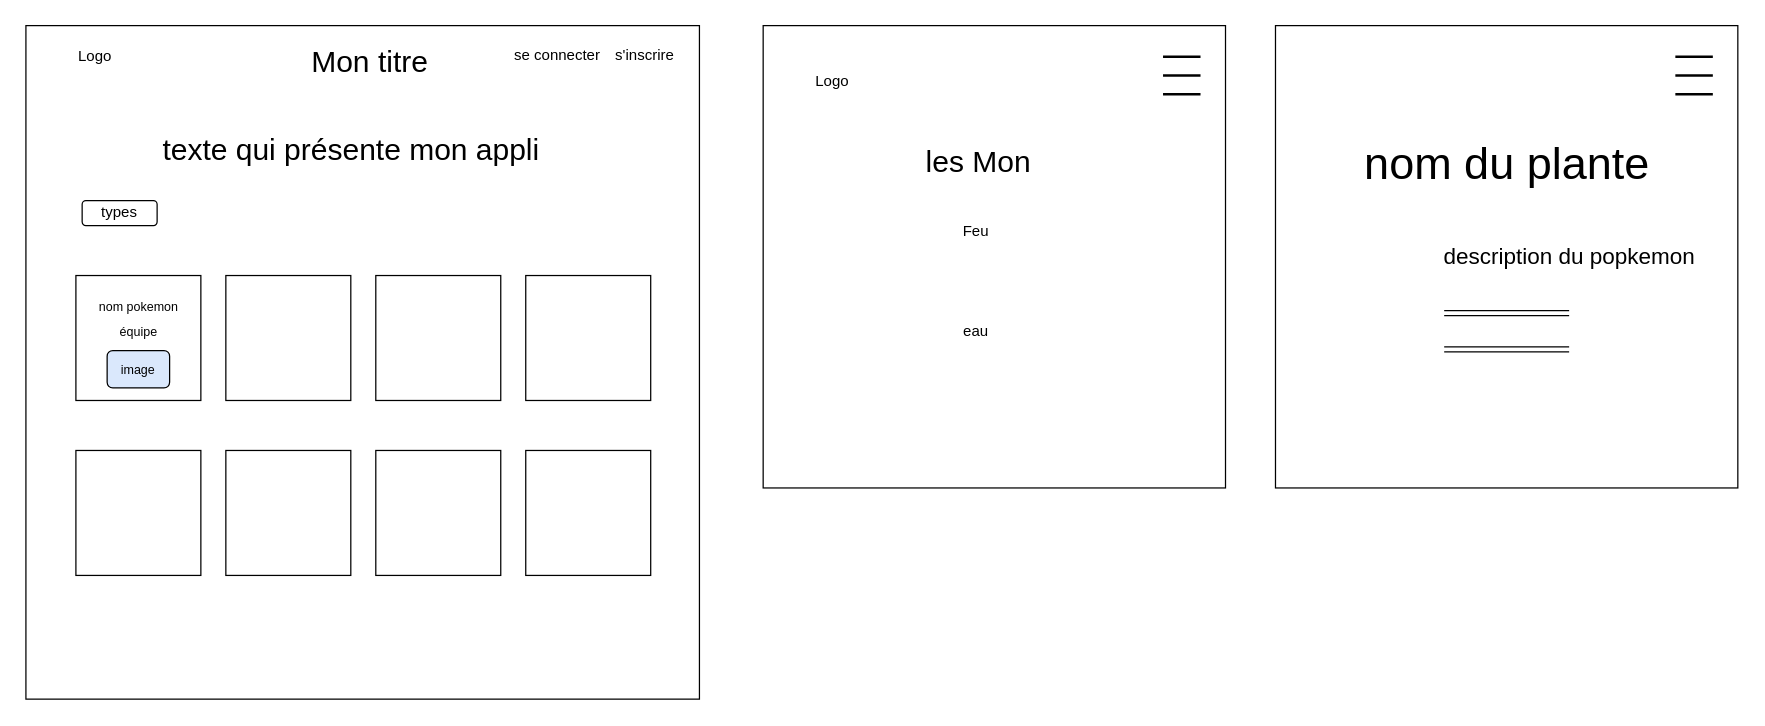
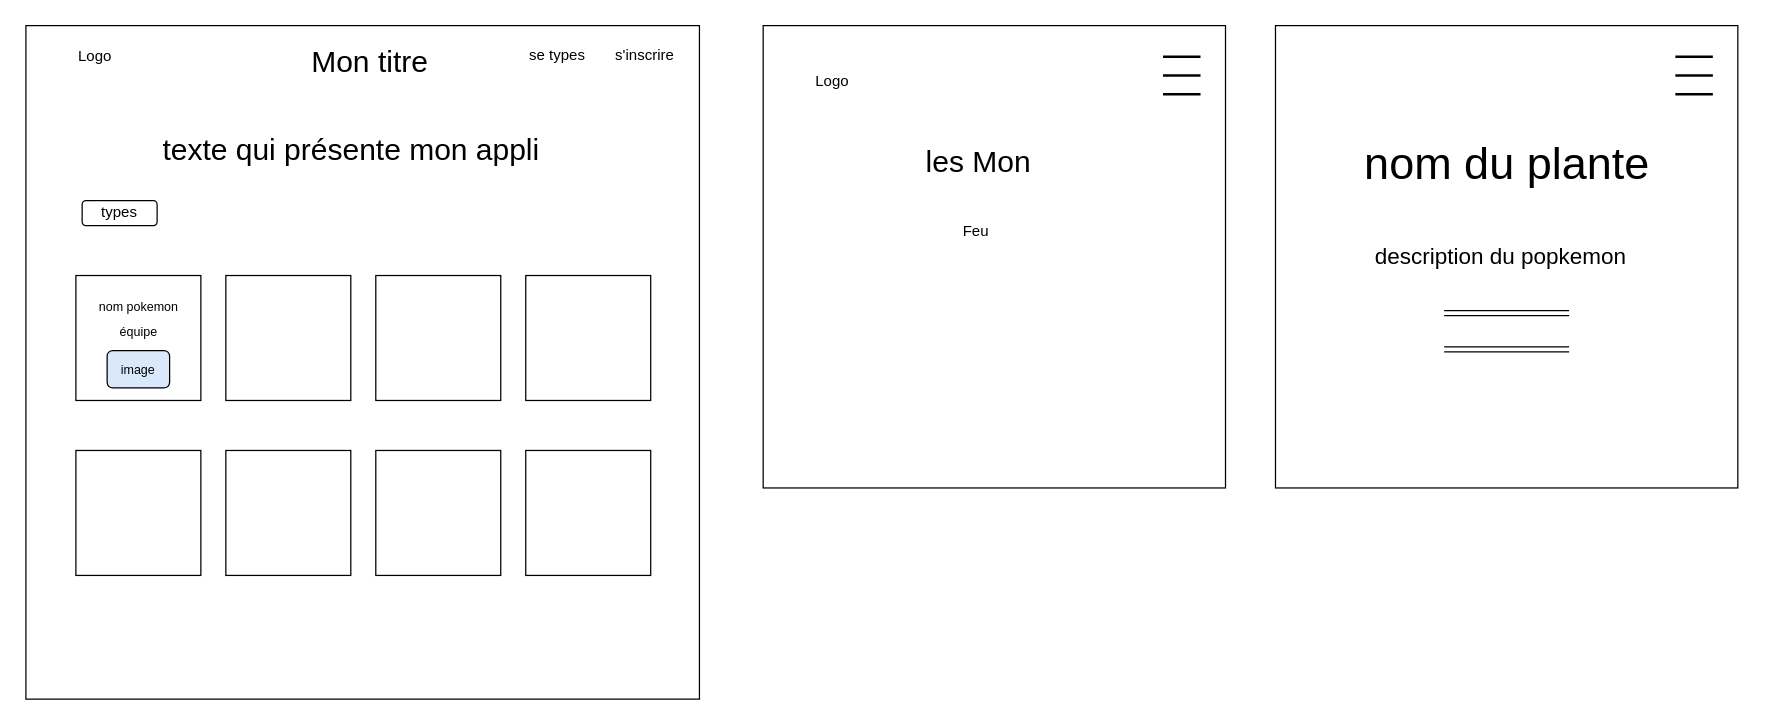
(558, 51) -> (558, 51)
(1569, 257) -> (1501, 257)
(976, 332) -> none
